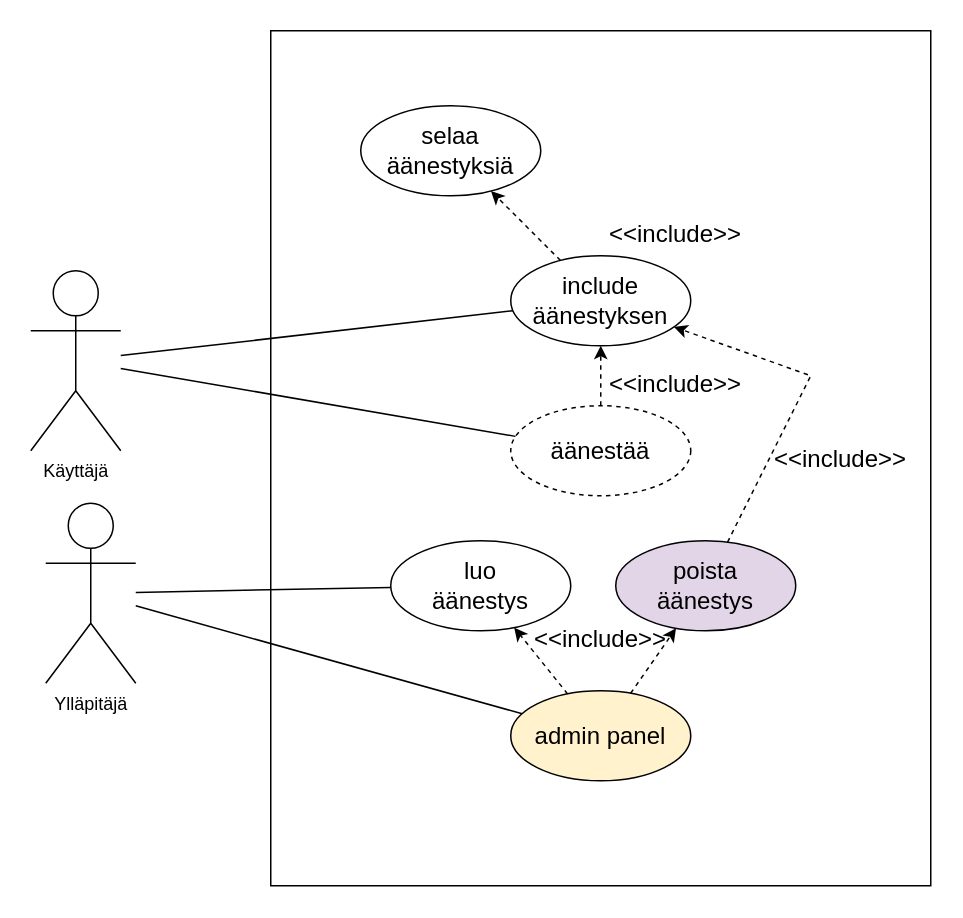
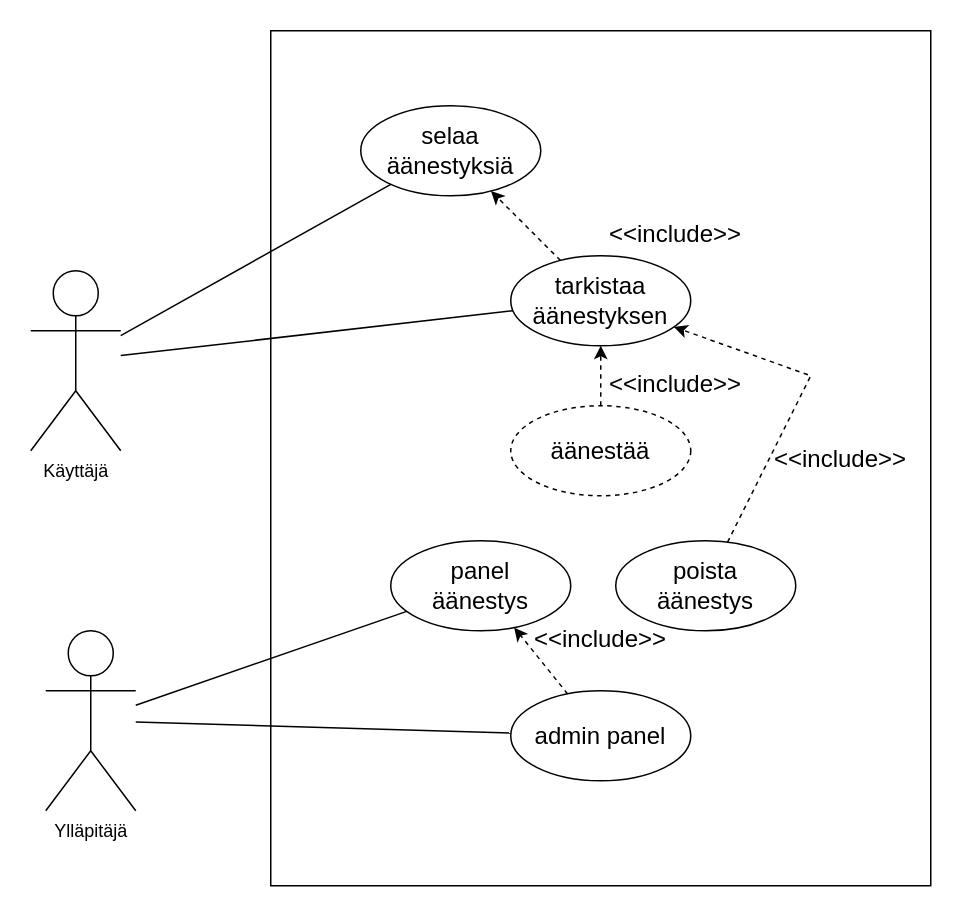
none -> (255, 260)
(601, 301) -> (601, 301)
(318, 402) -> none
(481, 586) -> (481, 586)
(706, 586) -> (706, 586)
(91, 593) -> (91, 721)
(650, 665) -> none
(601, 736) -> (601, 736)
